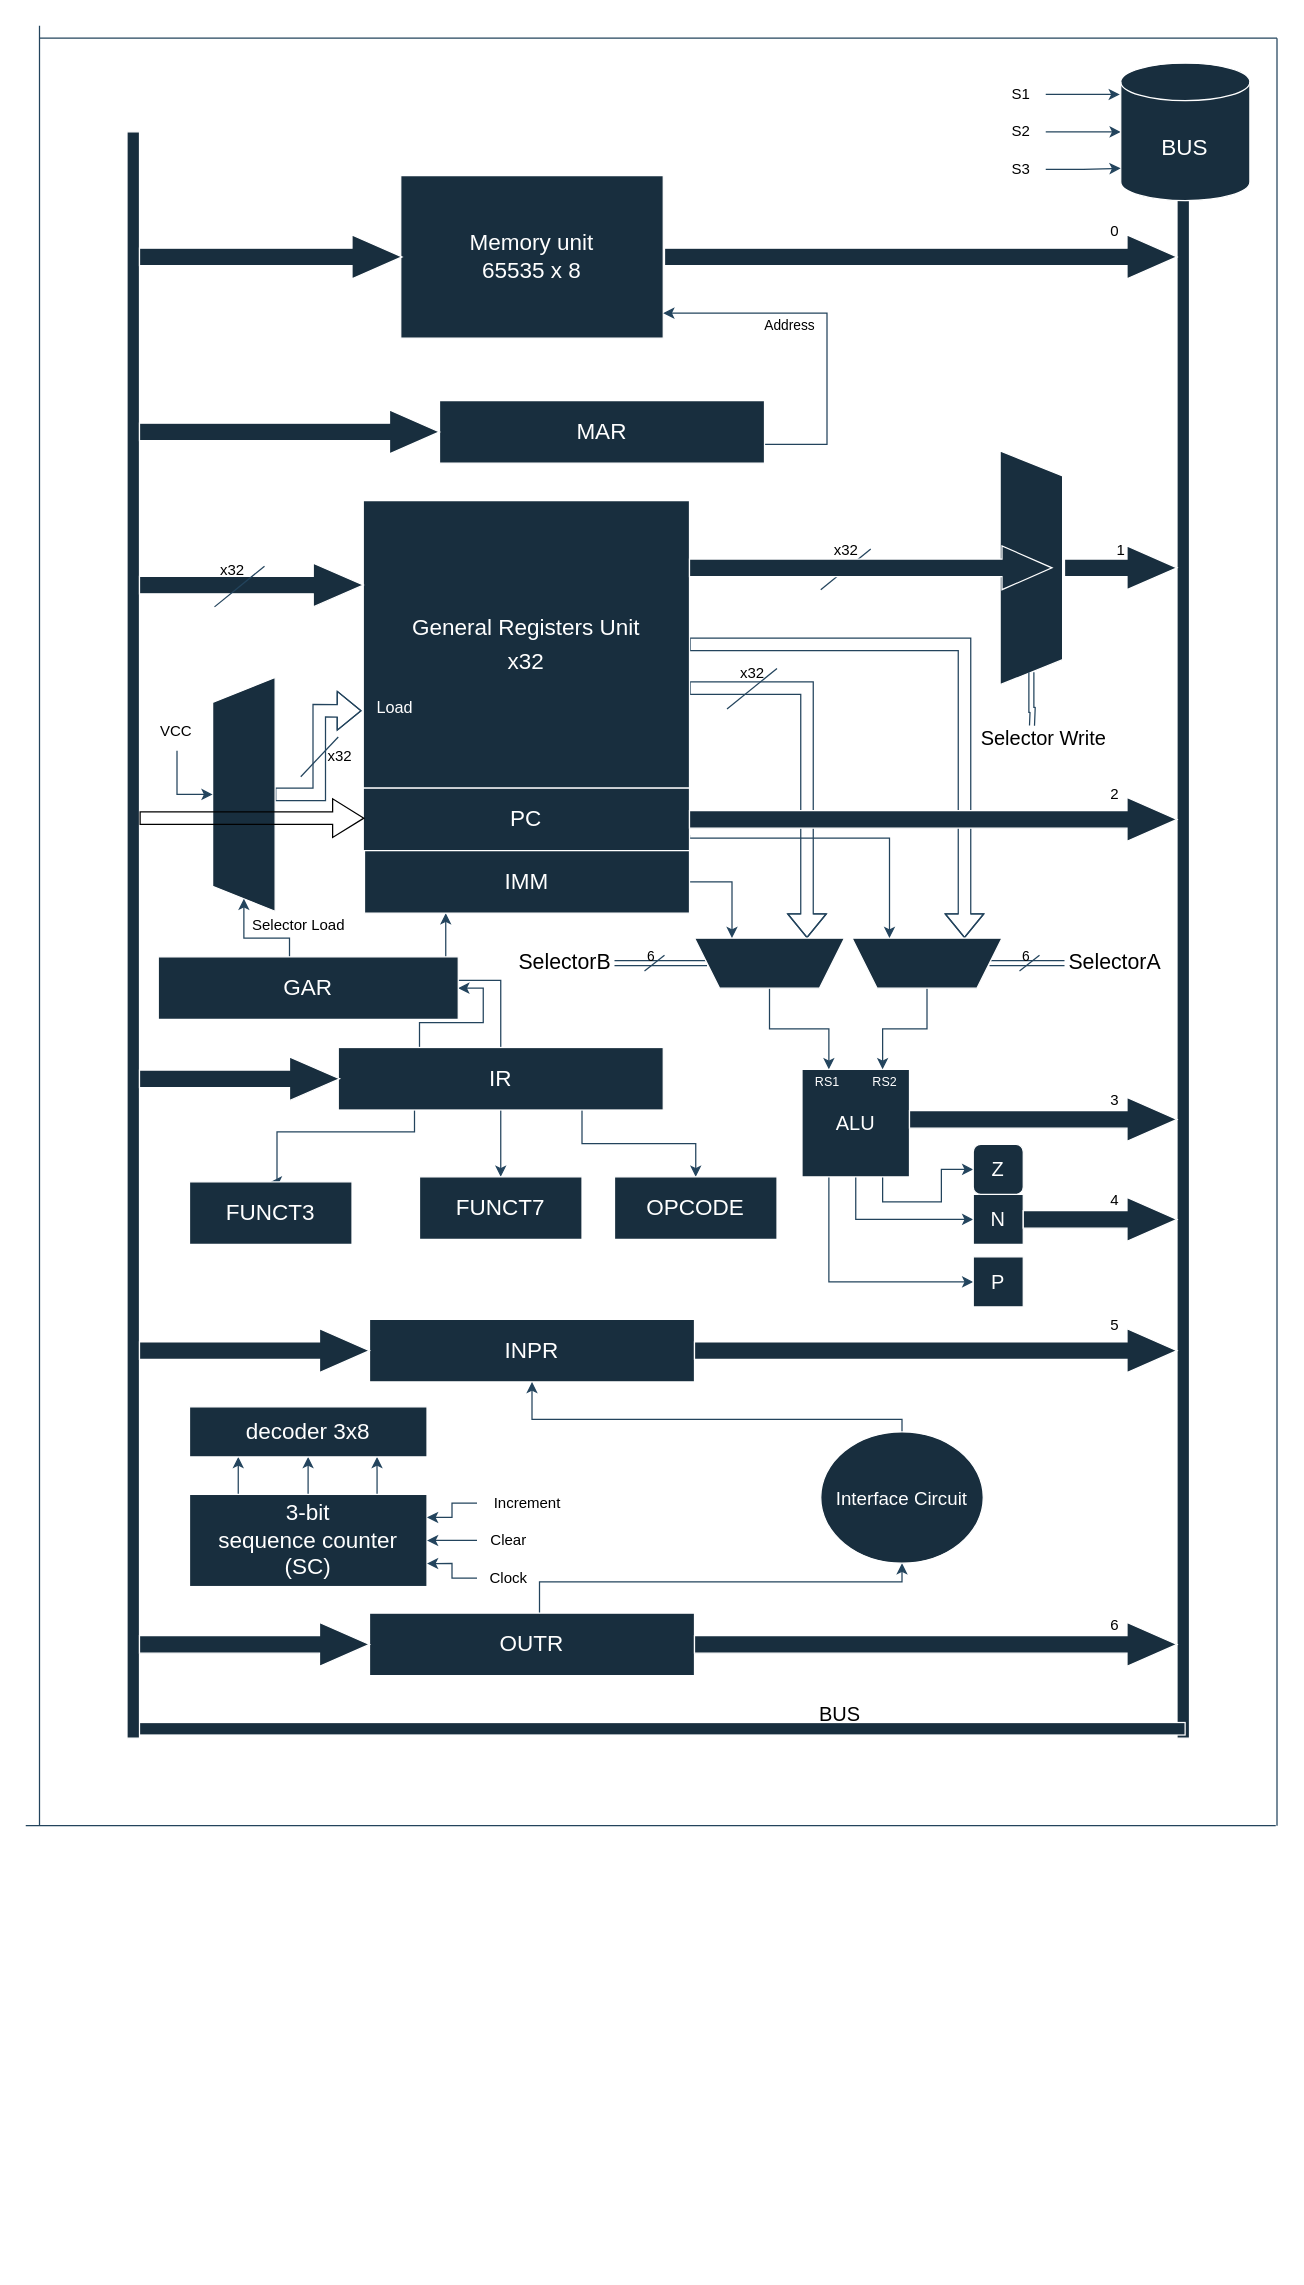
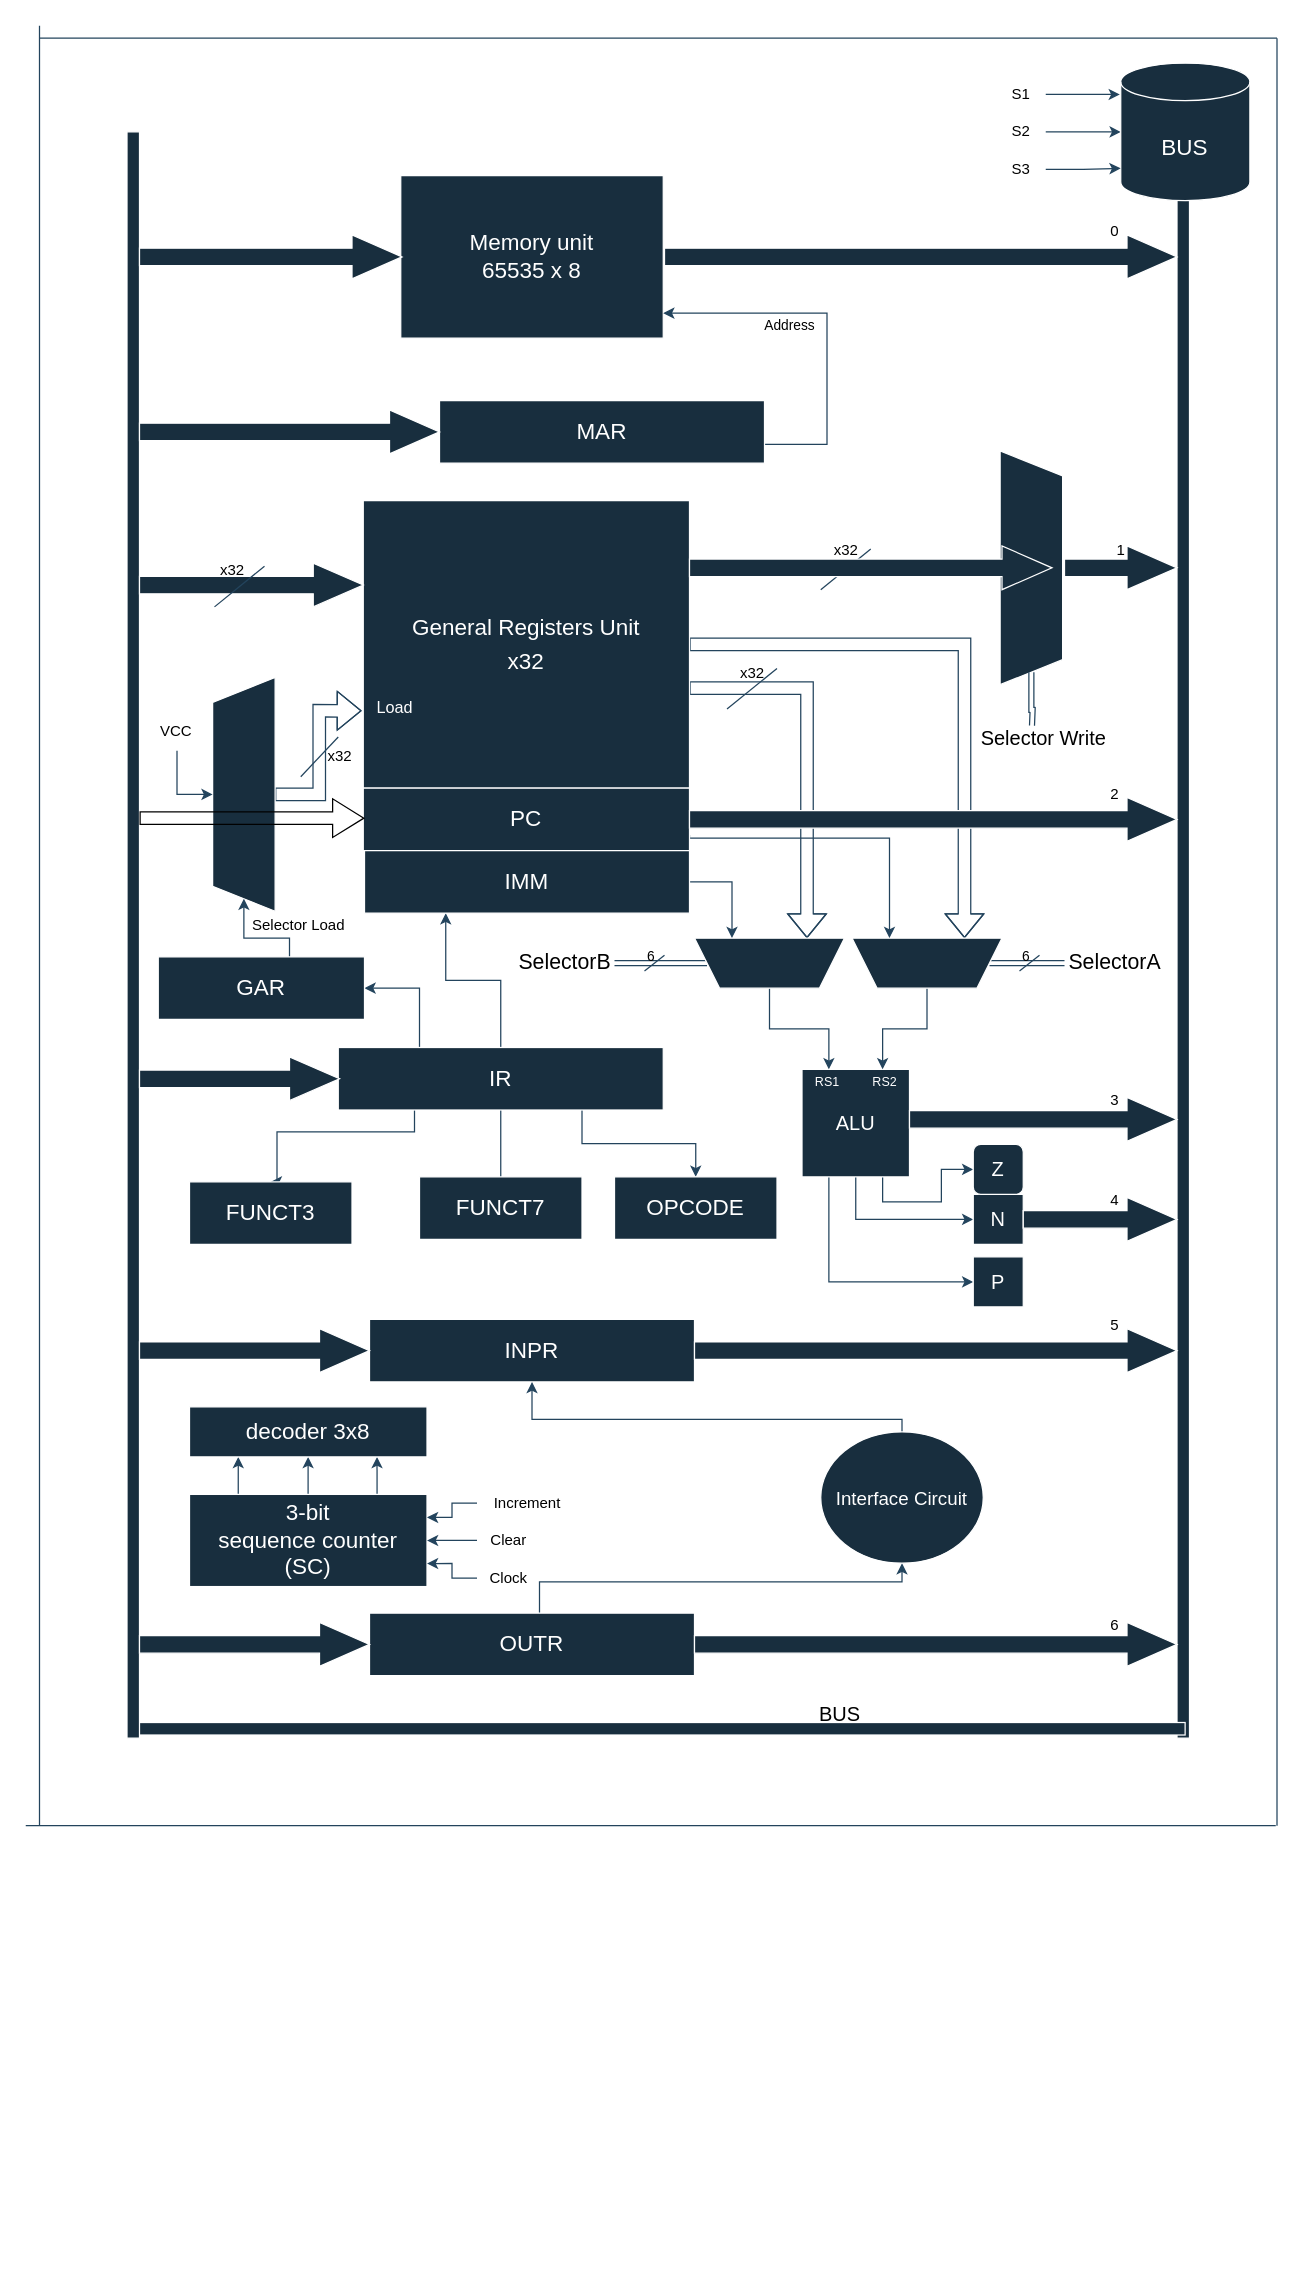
(308, 988) -> (261, 988)
(501, 1167) -> (501, 1170)
